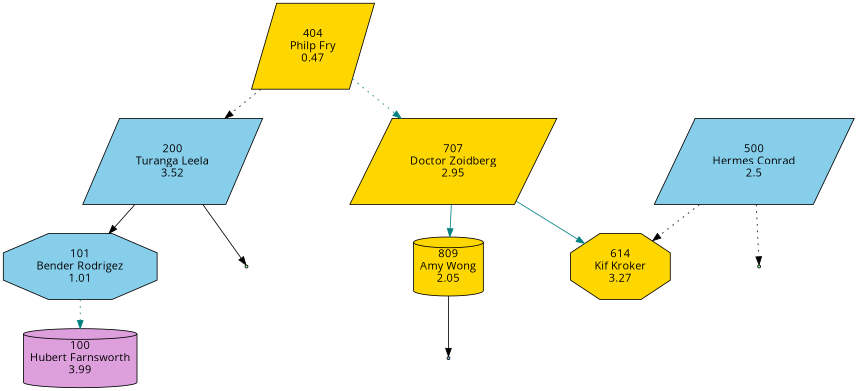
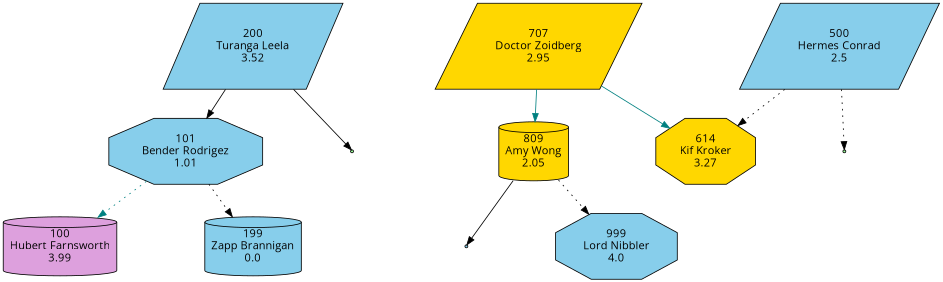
(313, 46) -> none
none -> (253, 246)
none -> (616, 246)
